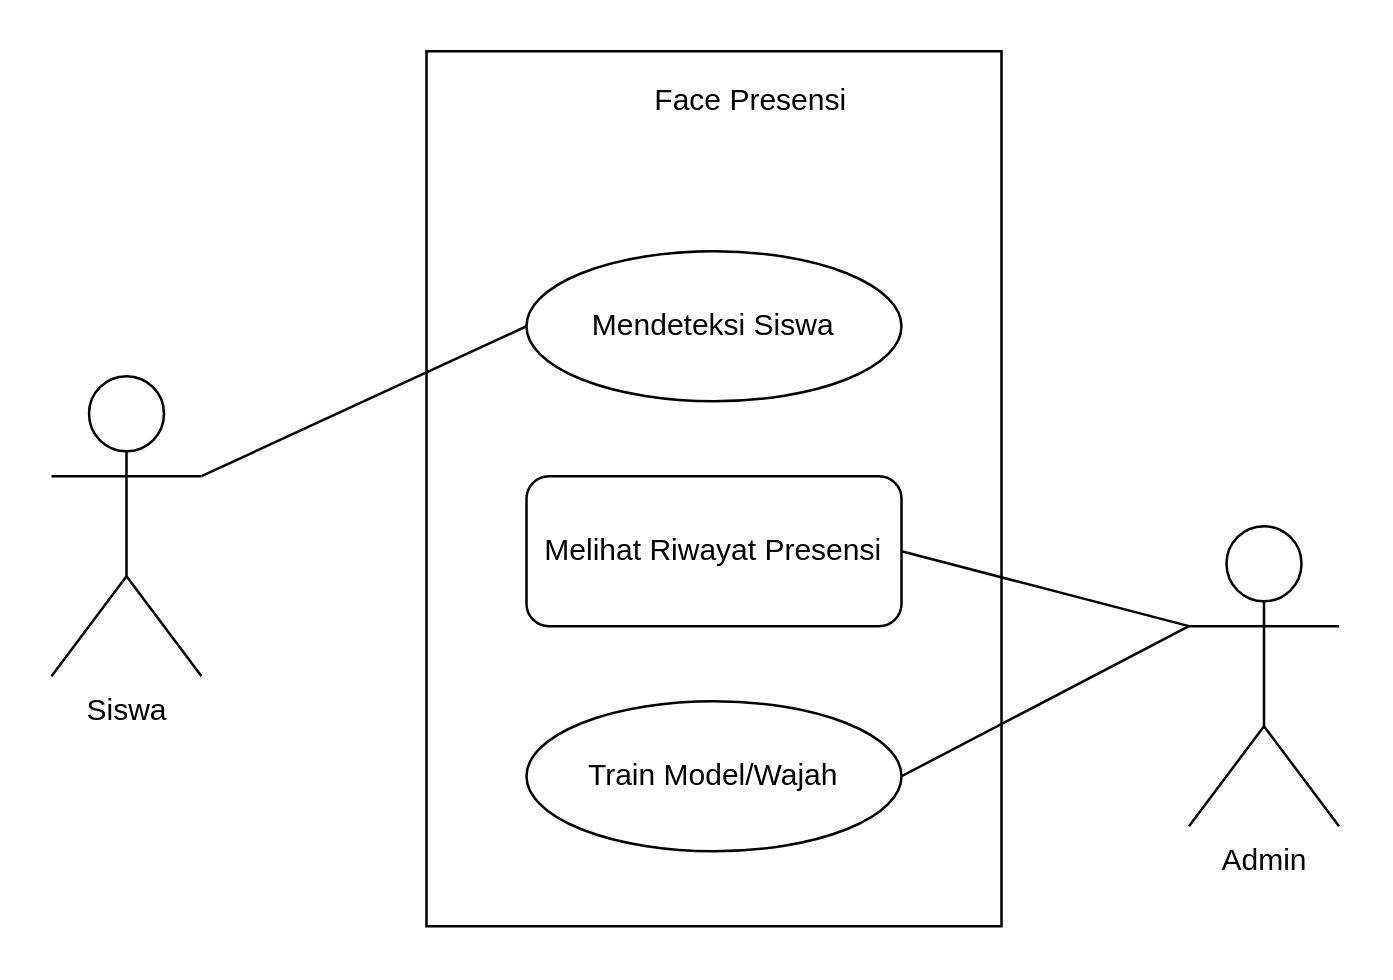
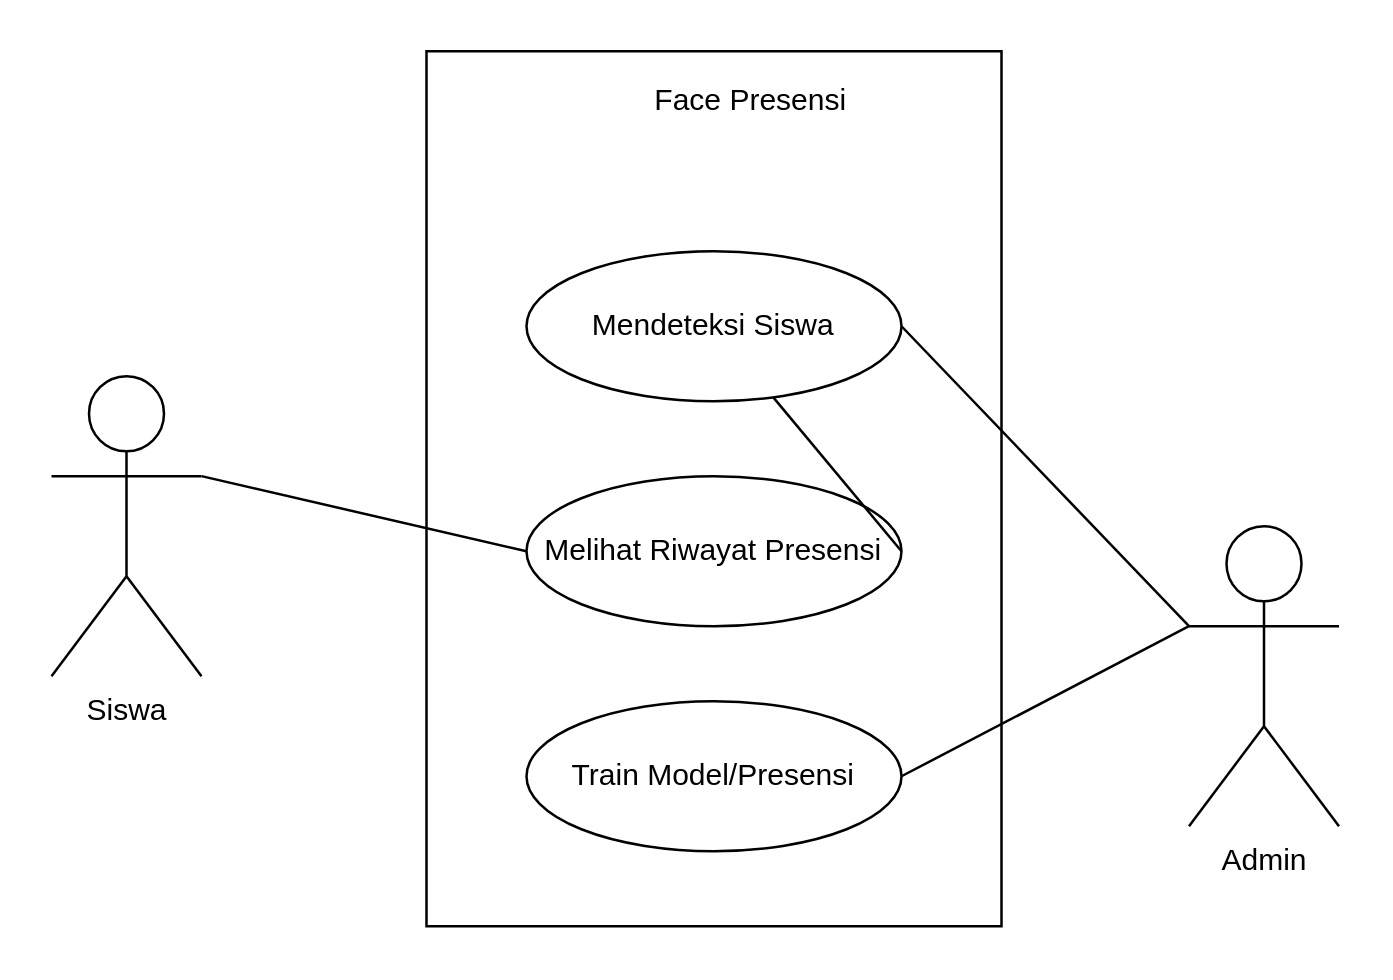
(366, 400) -> none
none -> (1043, 474)
none -> (366, 514)
(714, 551) -> (714, 551)
(1041, 588) -> (837, 474)
(714, 776) -> (714, 776)
